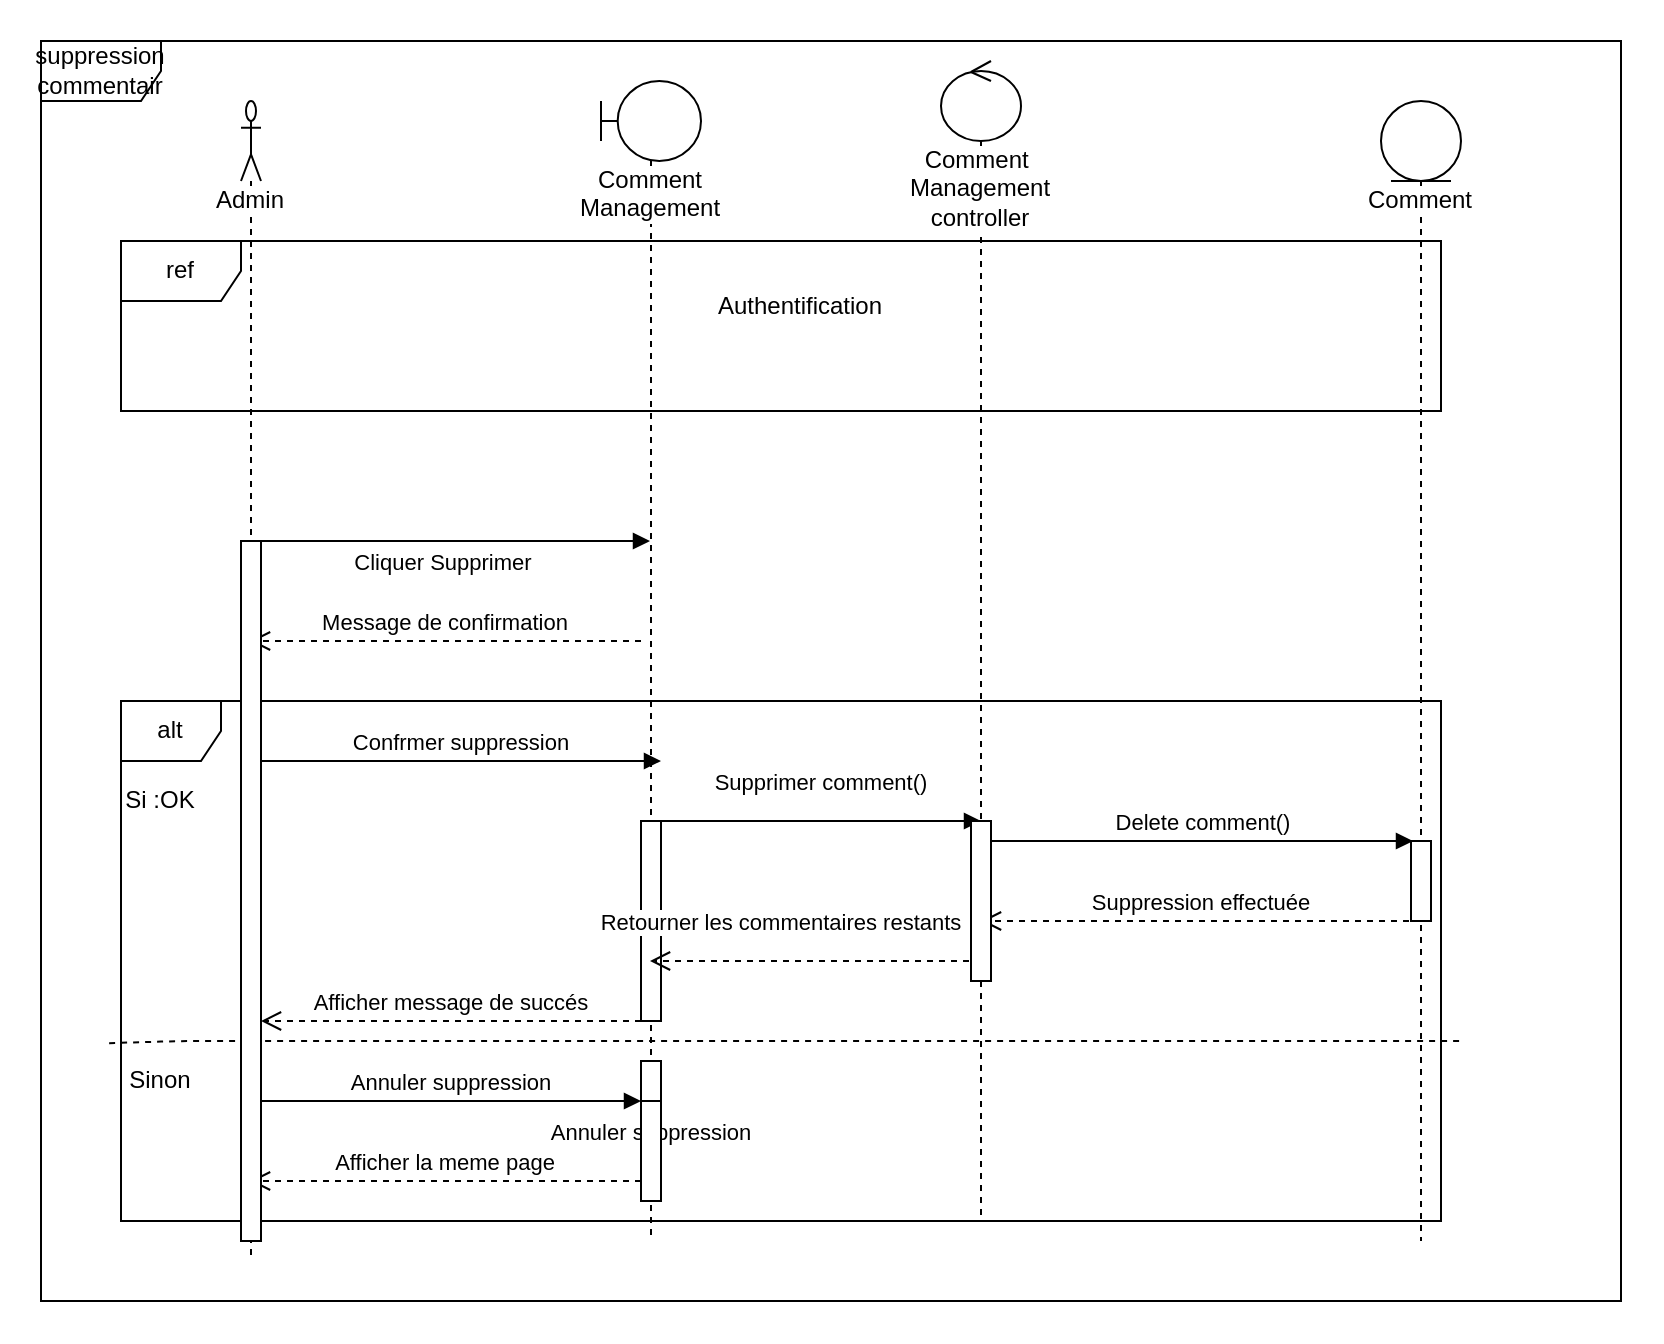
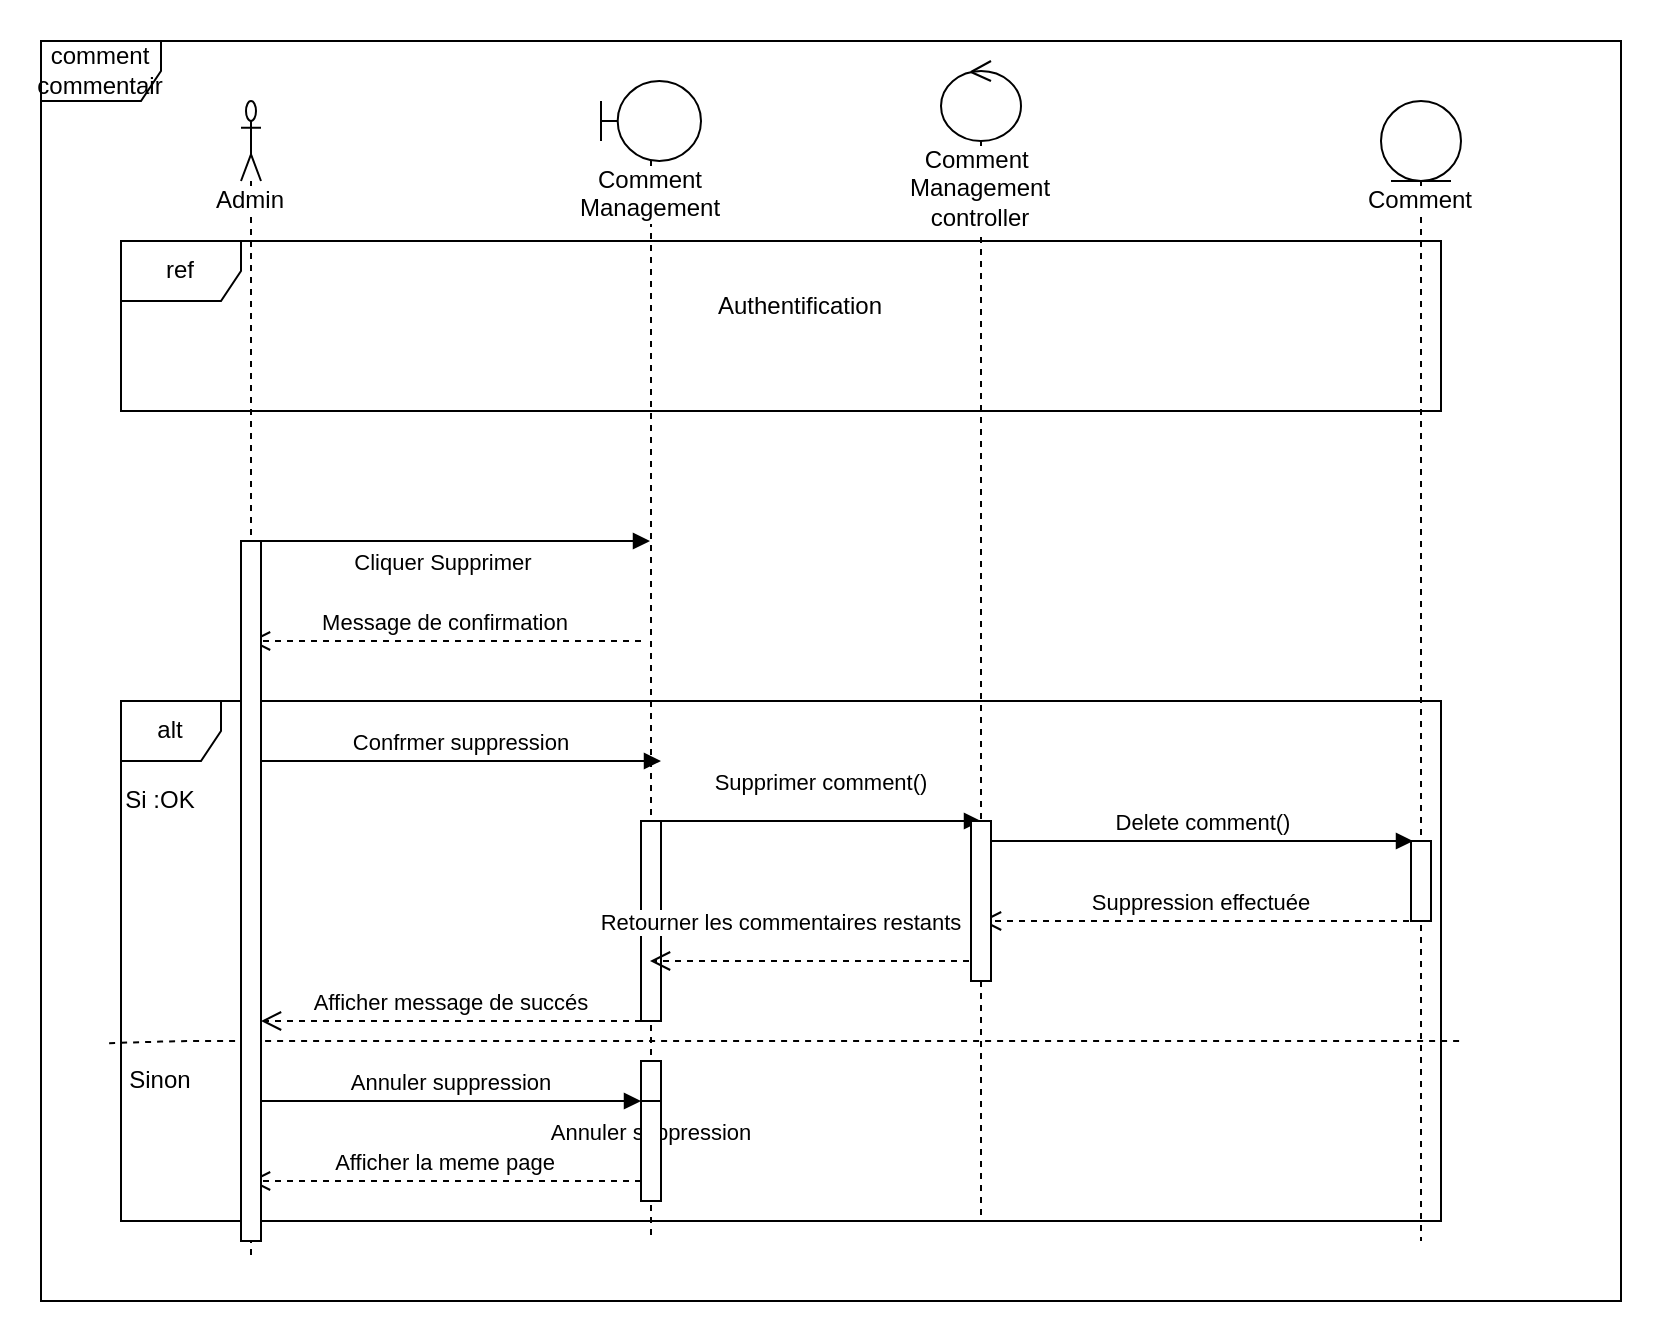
(101, 71) -> (101, 71)
